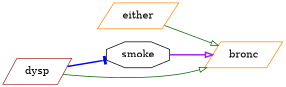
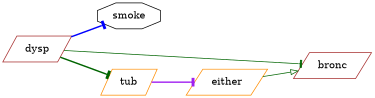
(187, 55) -> none
(244, 55) -> (333, 66)
(132, 78) -> (181, 57)
none -> (129, 82)
